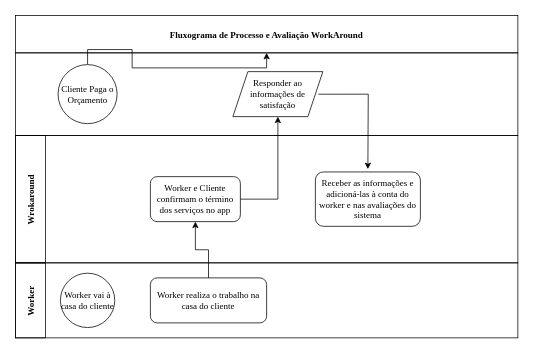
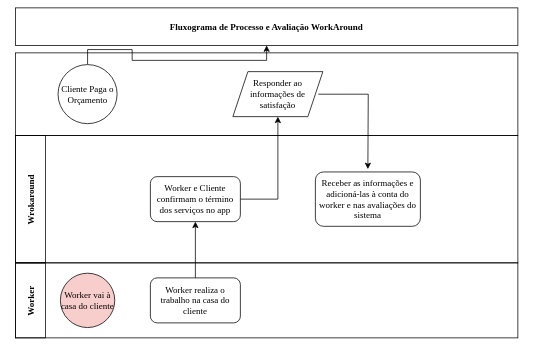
(267, 34) -> (267, 27)
(88, 300) -> (88, 300)
(209, 300) -> (195, 300)
